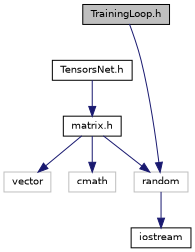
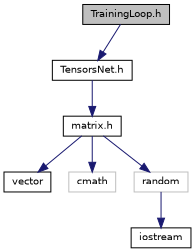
(148, 92) -> (112, 38)
(27, 182) -> (27, 182)
